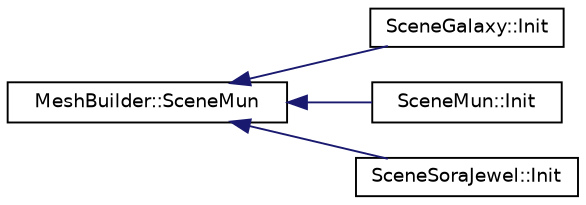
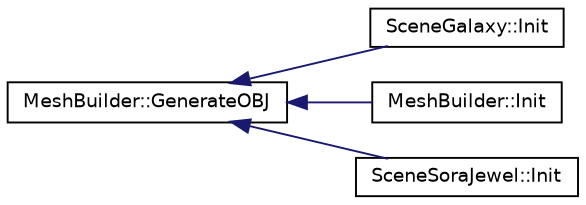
(147, 102) -> (147, 102)
(467, 102) -> (467, 102)
